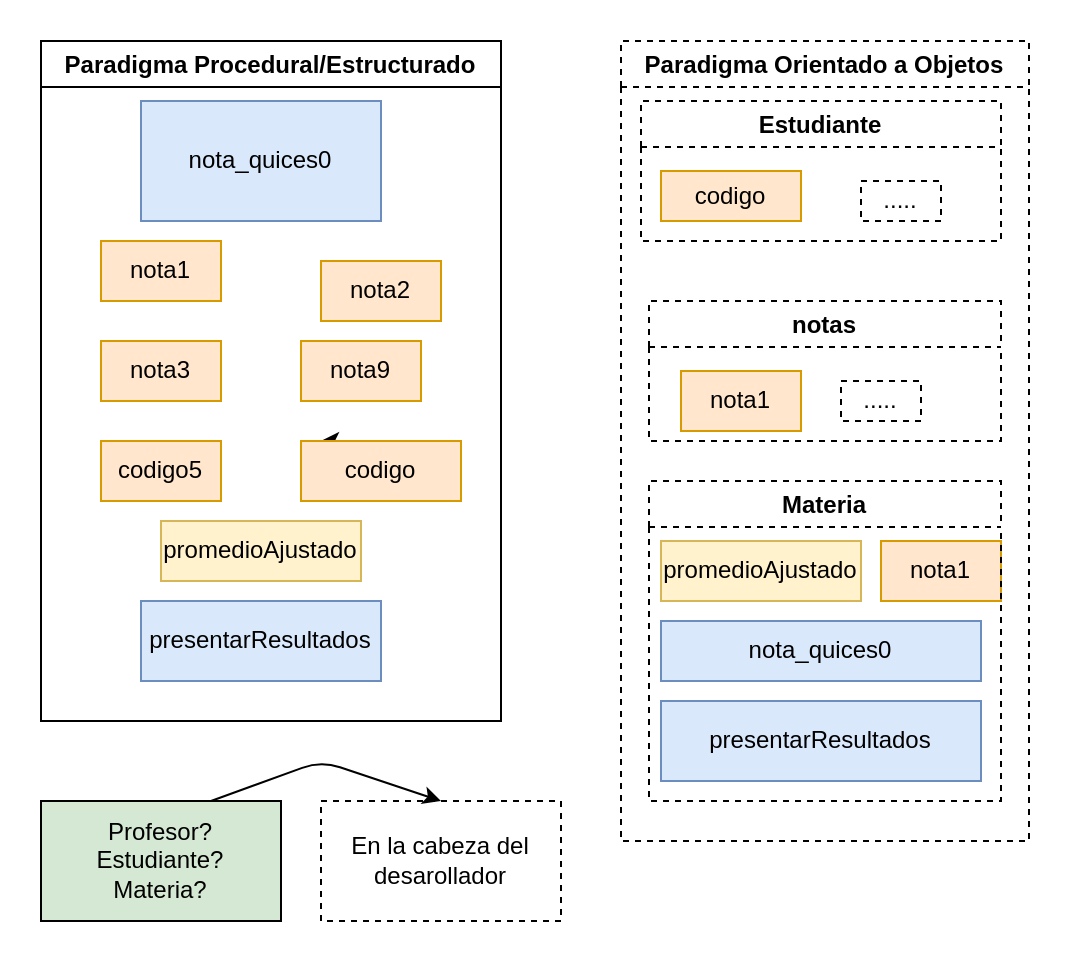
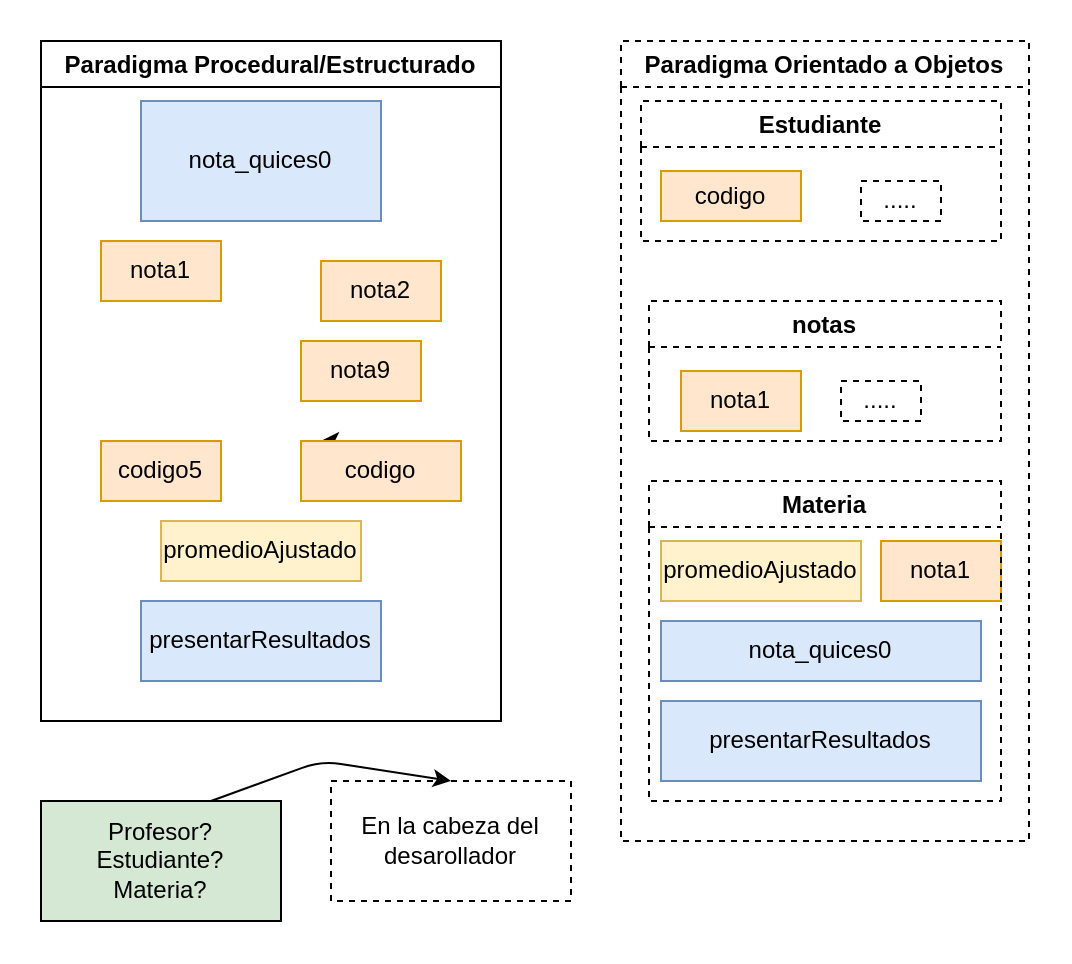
(161, 371) -> none
(441, 861) -> (451, 841)
